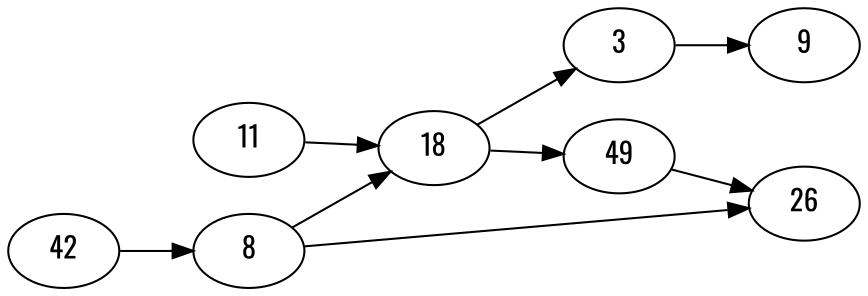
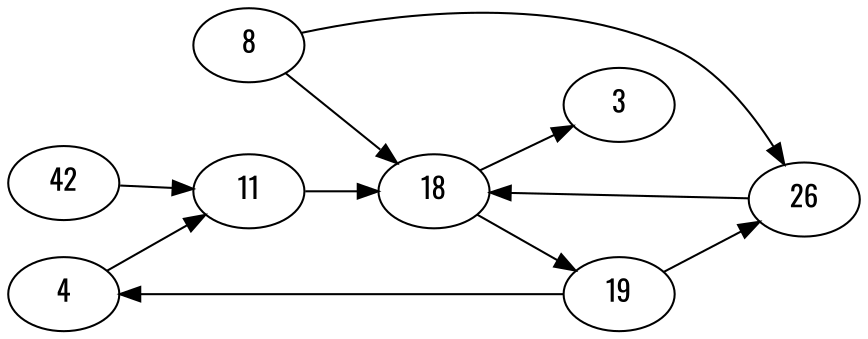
(804, 45) -> none
(619, 156) -> (619, 294)
none -> (630, 196)
(146, 251) -> (146, 187)
none -> (64, 294)
